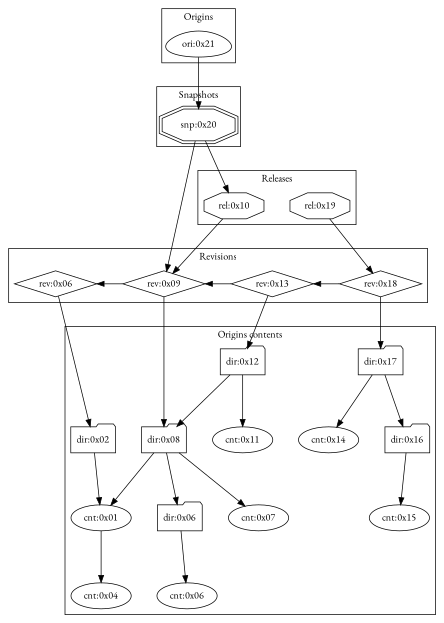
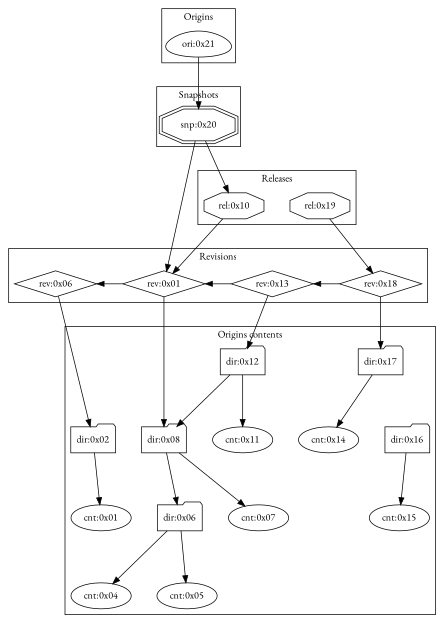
(164, 284) -> (164, 284)
(393, 397) -> none
(135, 476) -> none
(101, 553) -> (143, 555)
(187, 596) -> (187, 596)
